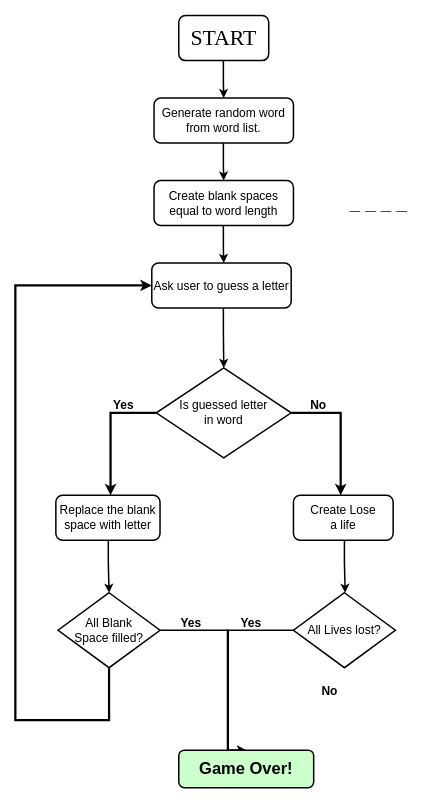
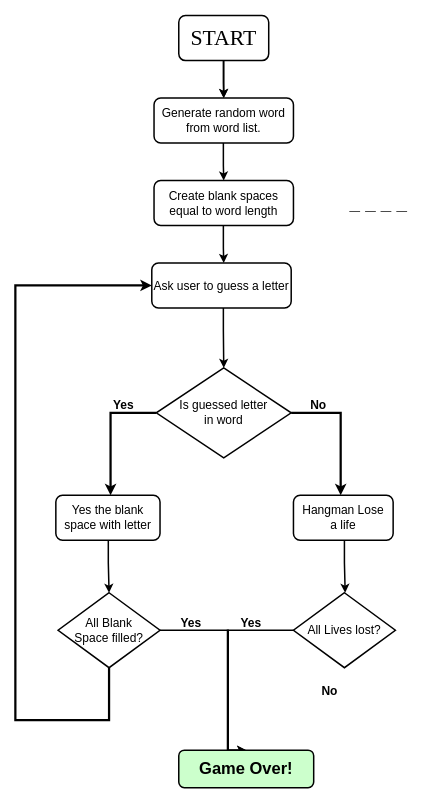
none -> (224, 92)
(108, 518) -> (108, 518)
(344, 518) -> (344, 518)
